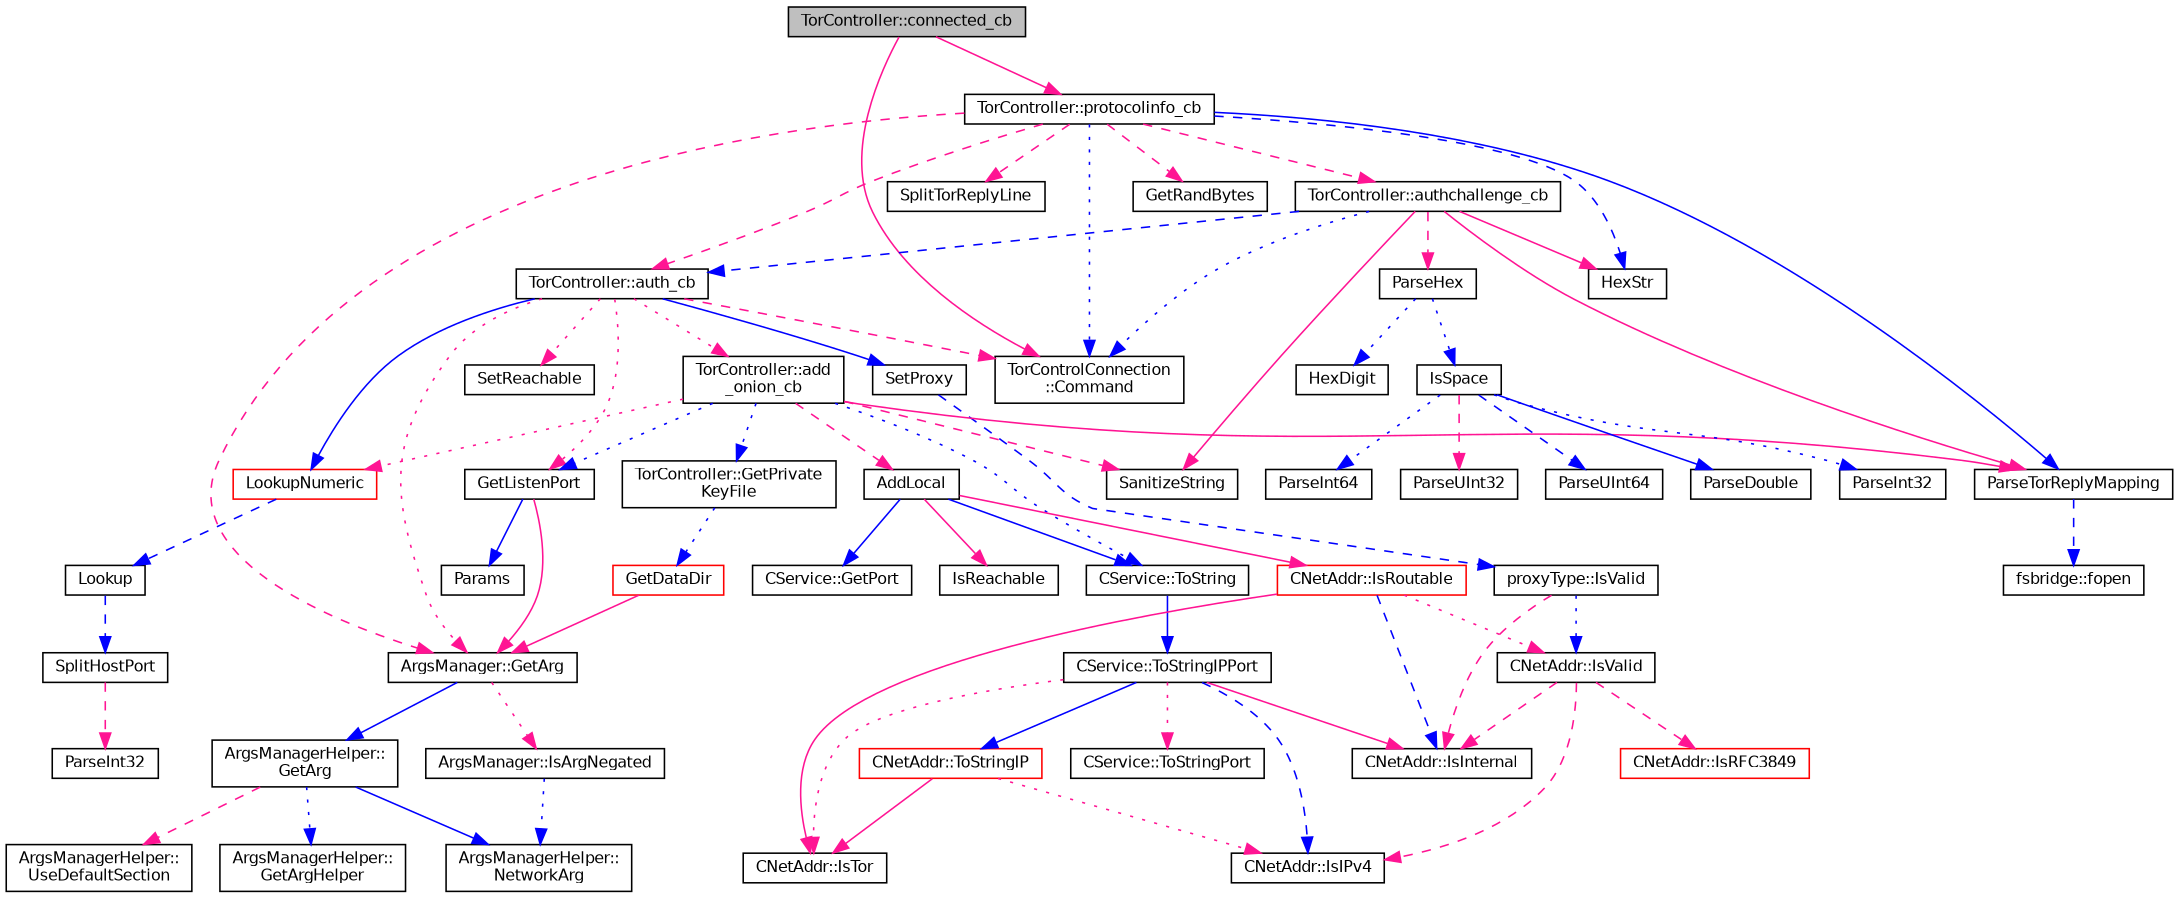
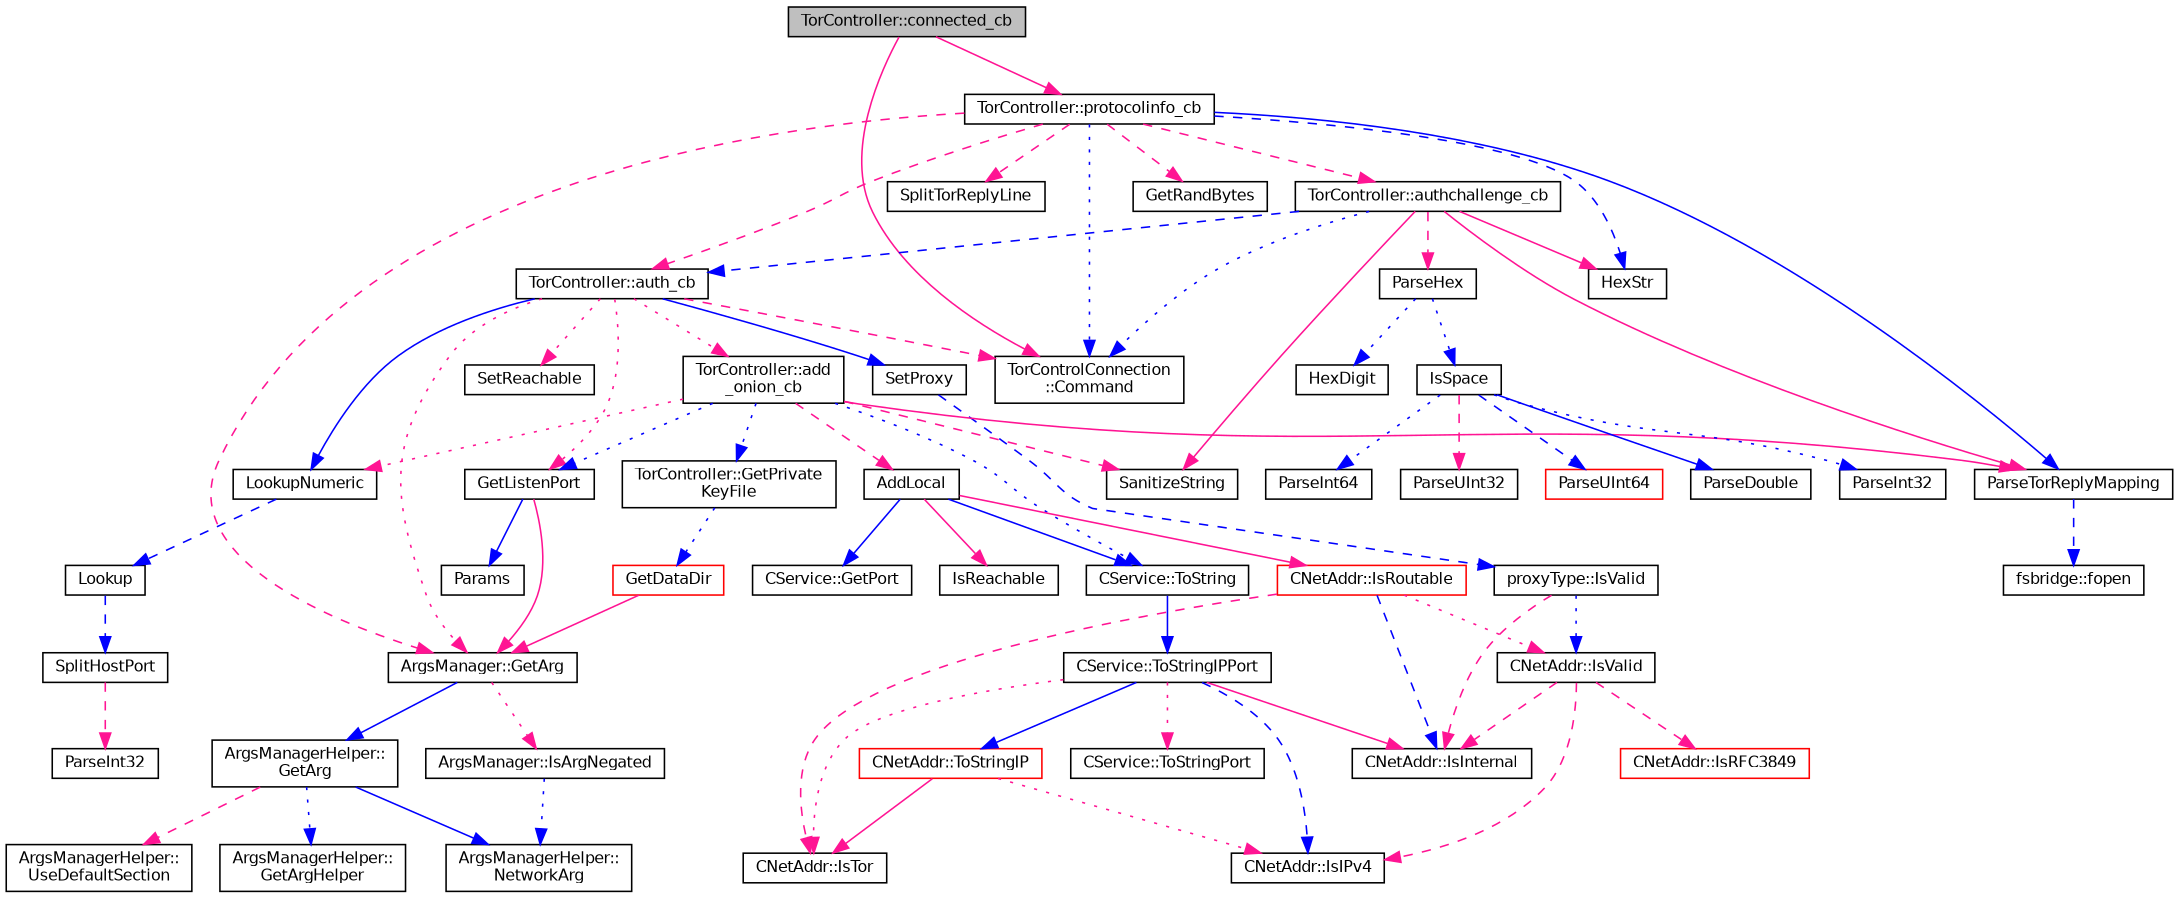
(305, 484) -> (305, 484)
(1604, 484) -> (1604, 484)
(987, 653) -> (987, 653)
